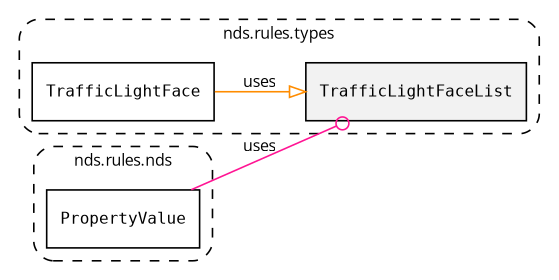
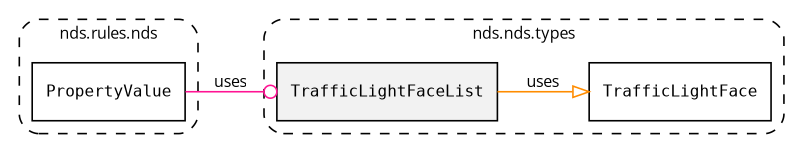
(279, 35) -> (524, 35)
(252, 92) -> (535, 92)
